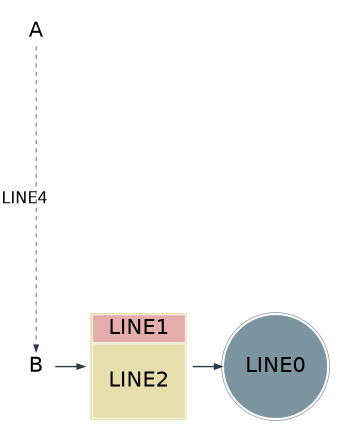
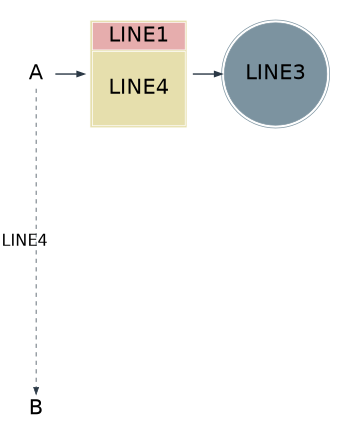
(66, 367) -> (66, 74)
(276, 367) -> (276, 74)
(139, 380) -> (139, 87)
